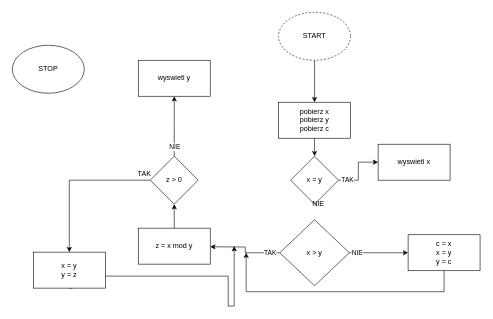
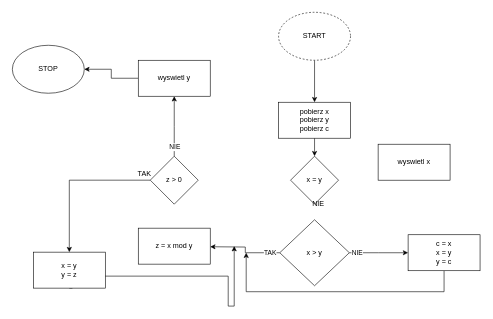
none -> (111, 78)
(351, 180) -> none
(174, 209) -> none
